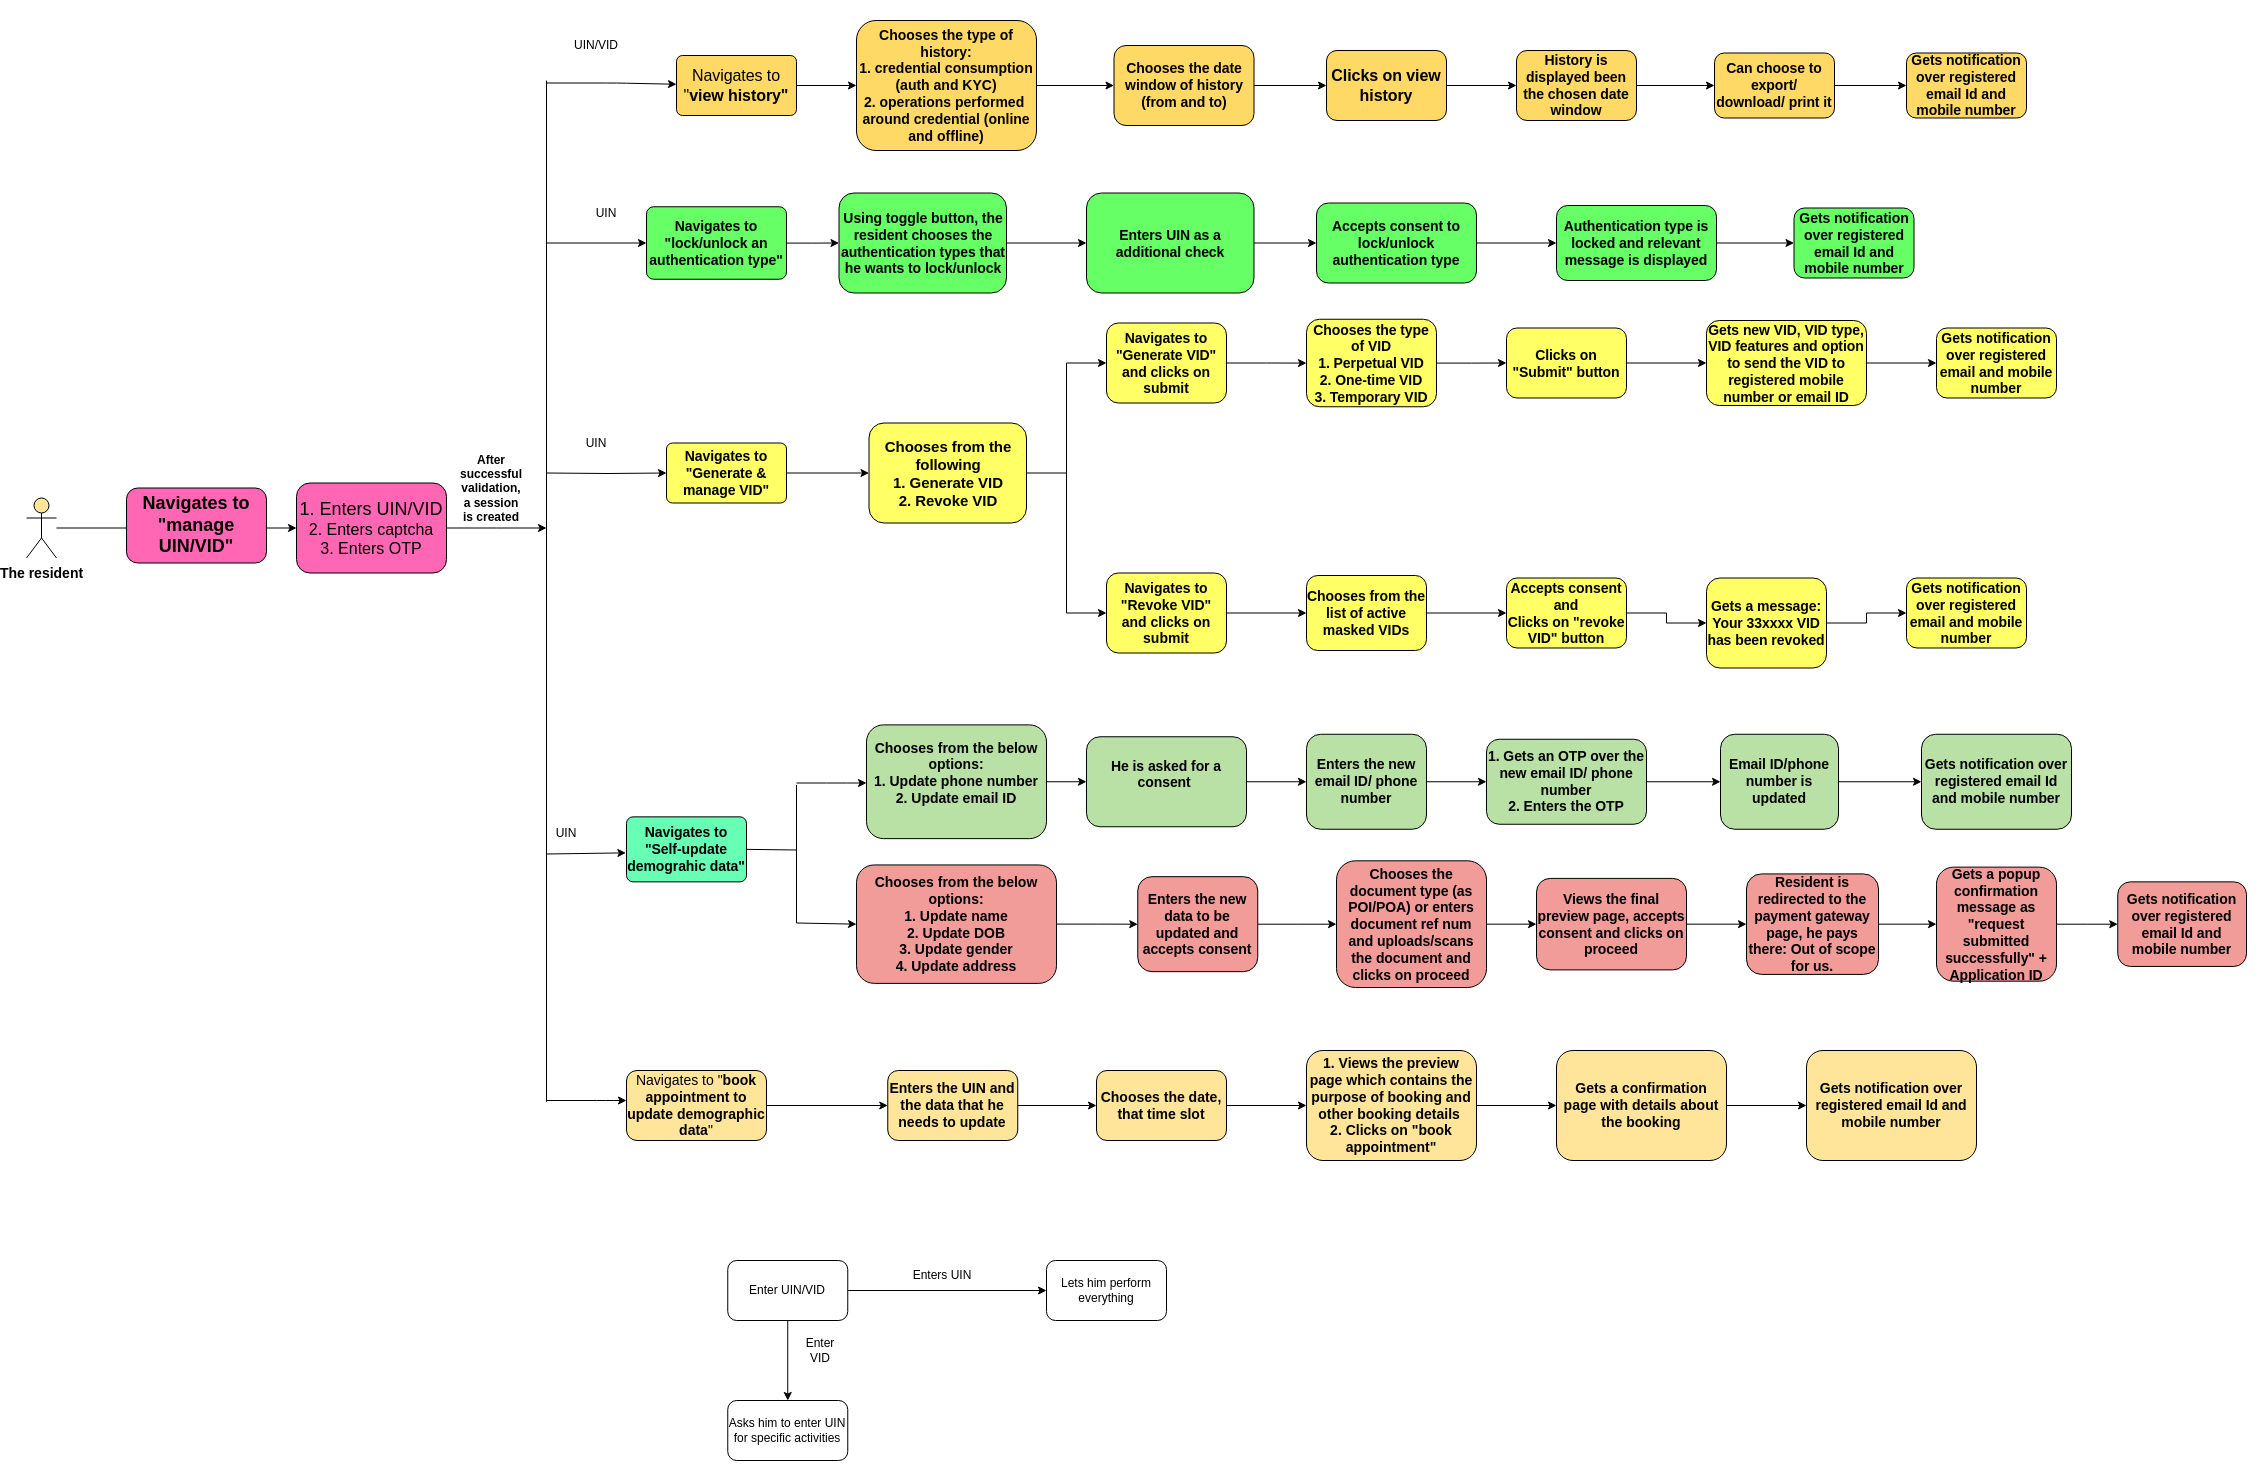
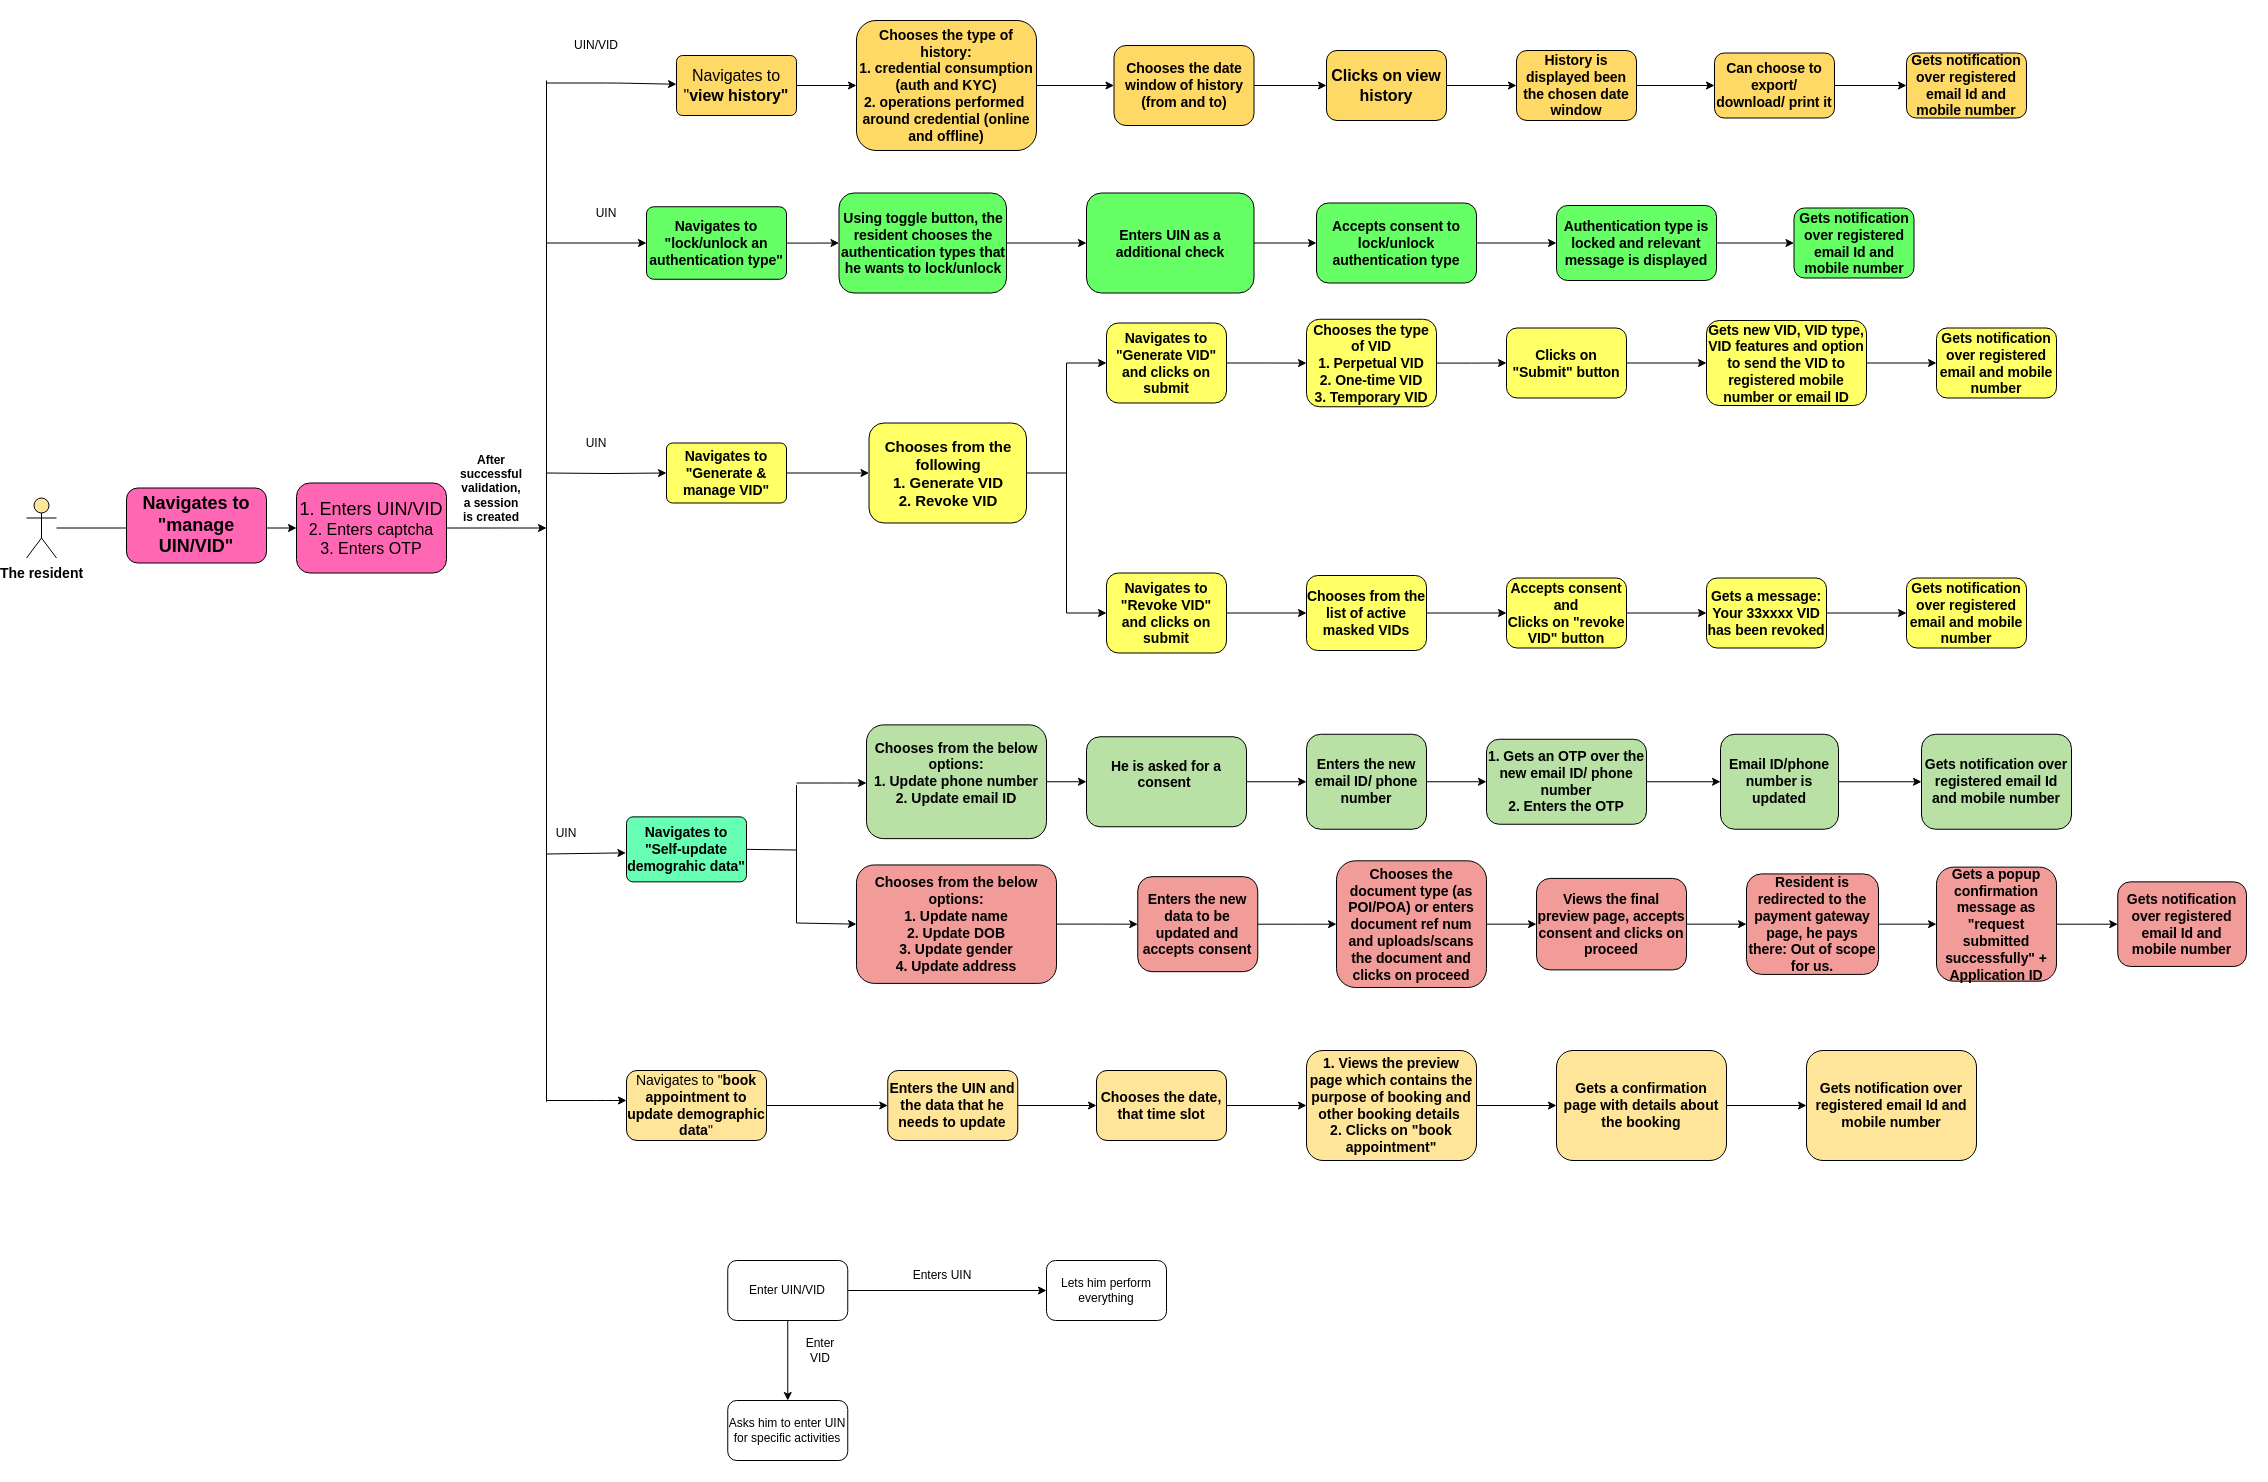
(1767, 623) -> (1767, 613)
